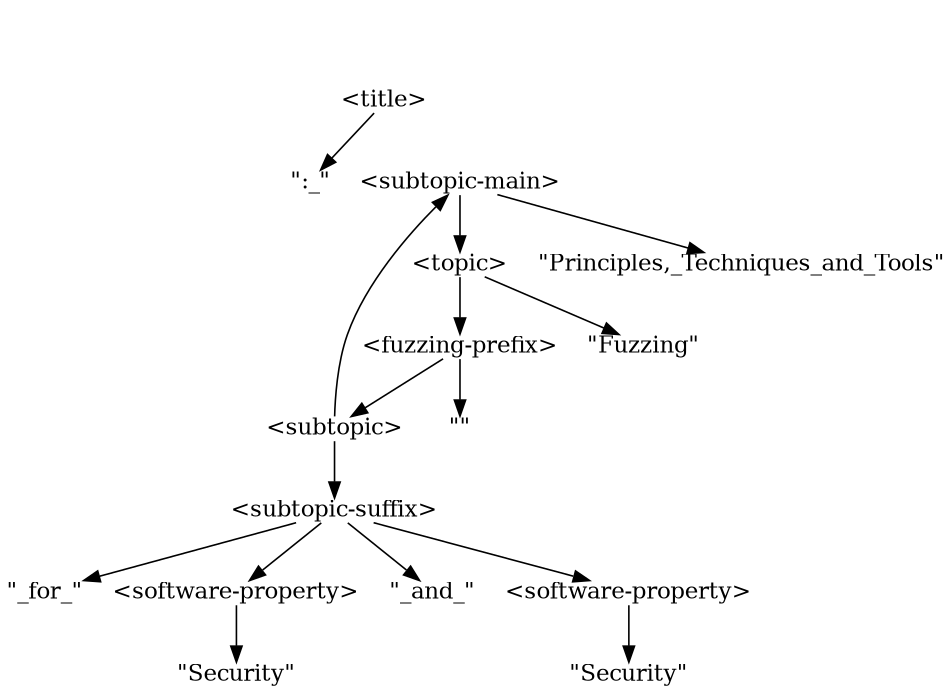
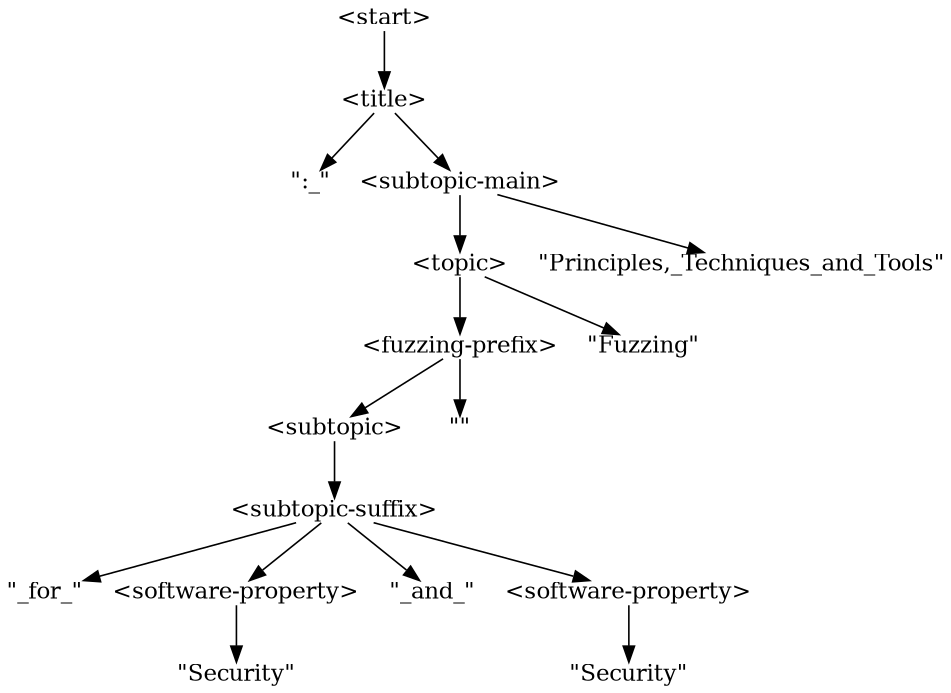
none -> (384, 18)
(363, 301) -> (417, 136)
